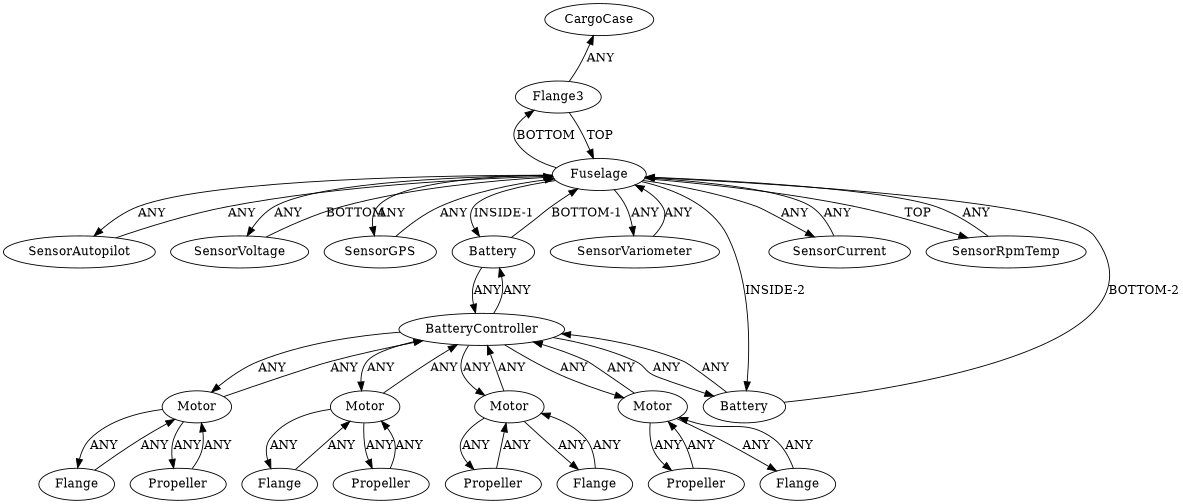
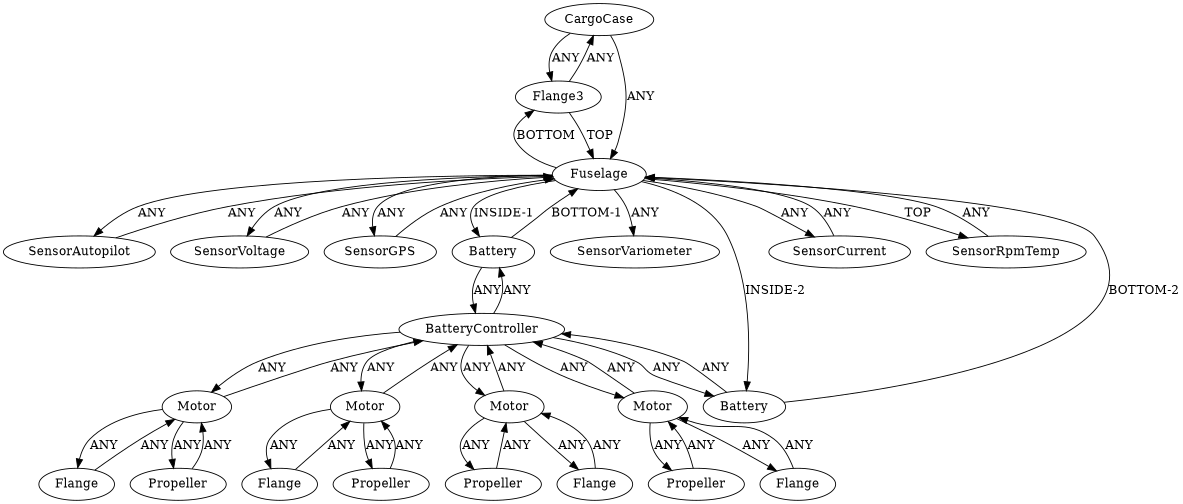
none -> (553, 49)
(664, 210) -> (626, 93)
(356, 213) -> (356, 213)
